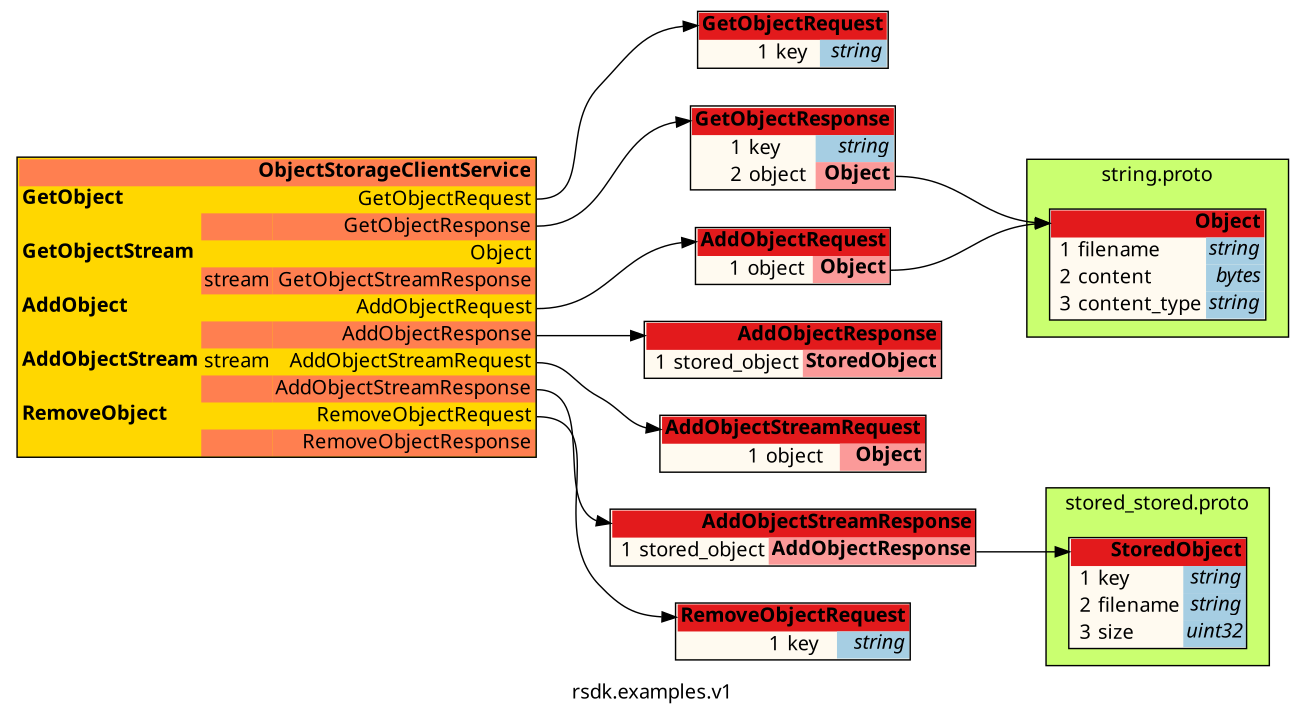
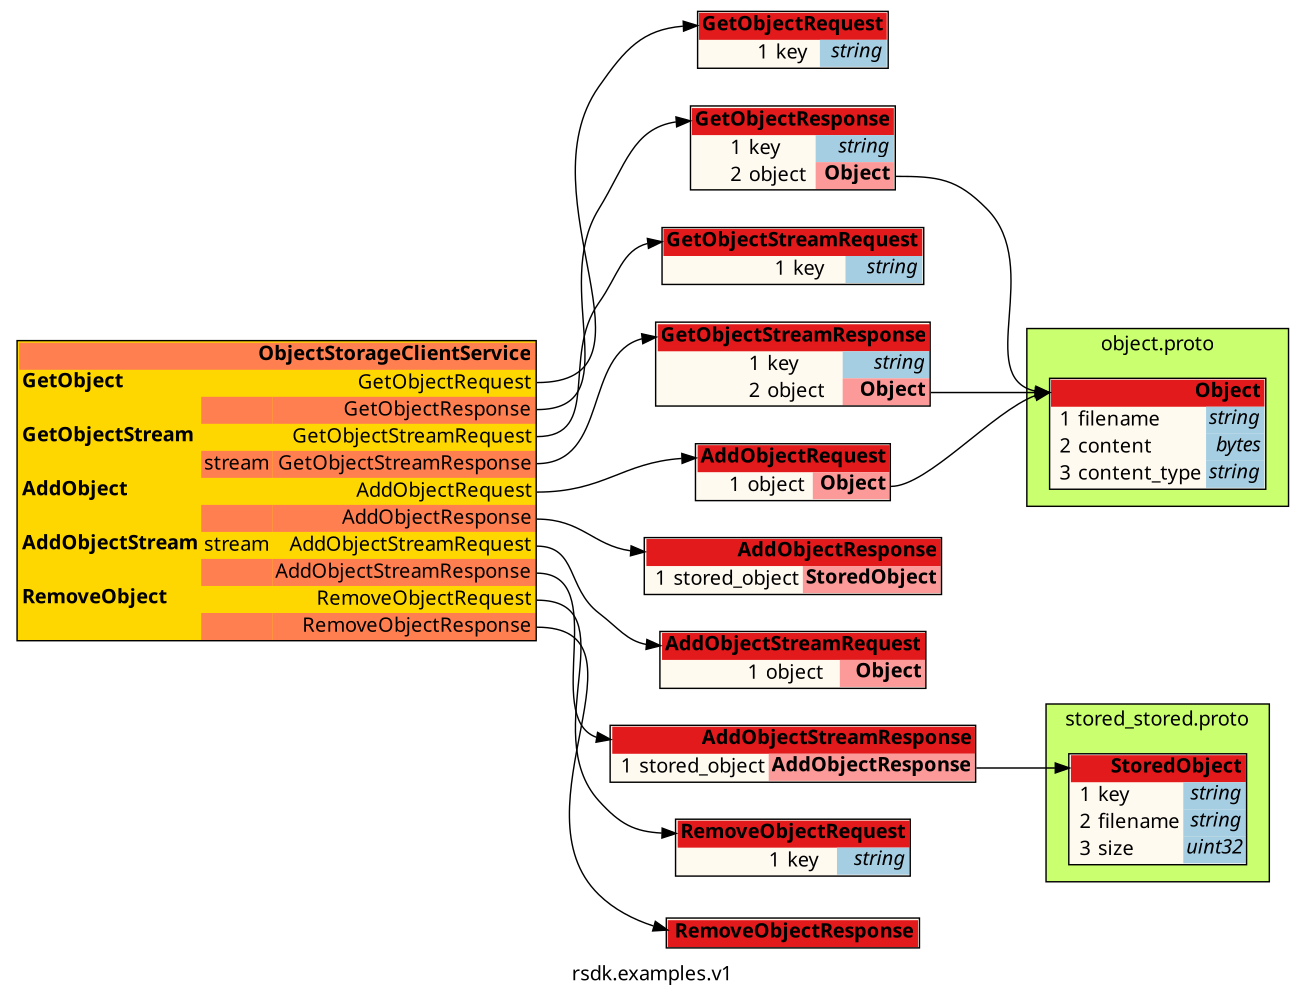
(1158, 176) -> (1158, 345)
(501, 253) -> (412, 437)
none -> (793, 256)
none -> (793, 364)
none -> (793, 933)
